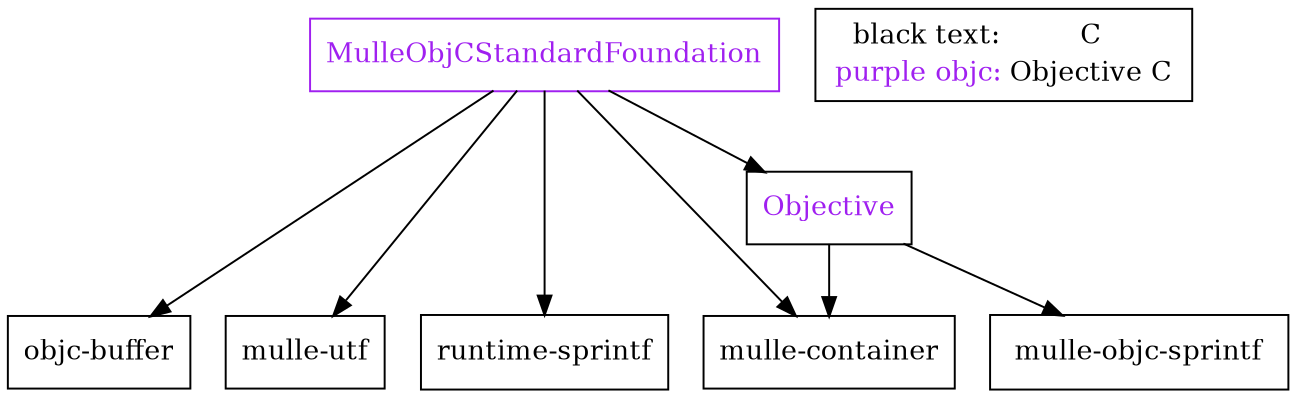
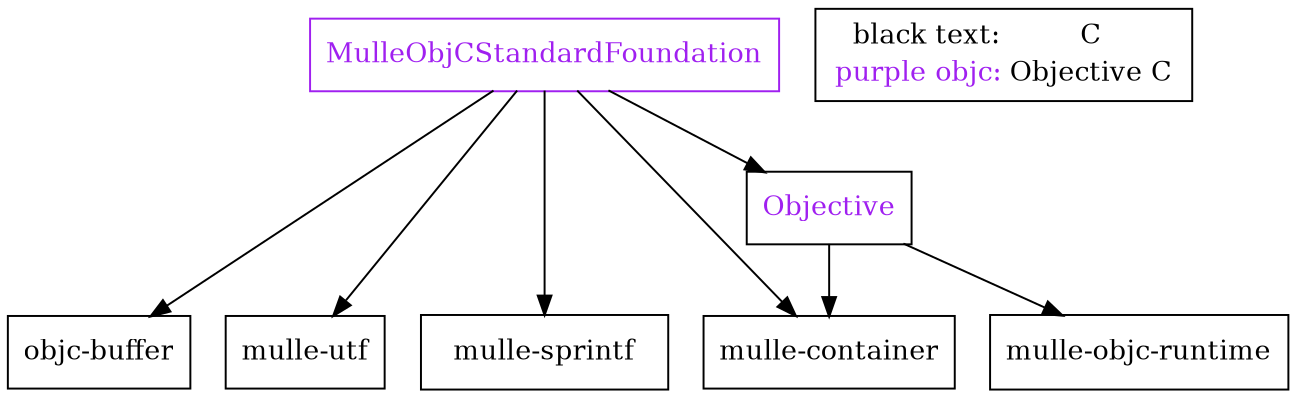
(545, 352) -> (545, 352)
(1139, 352) -> (1139, 352)
